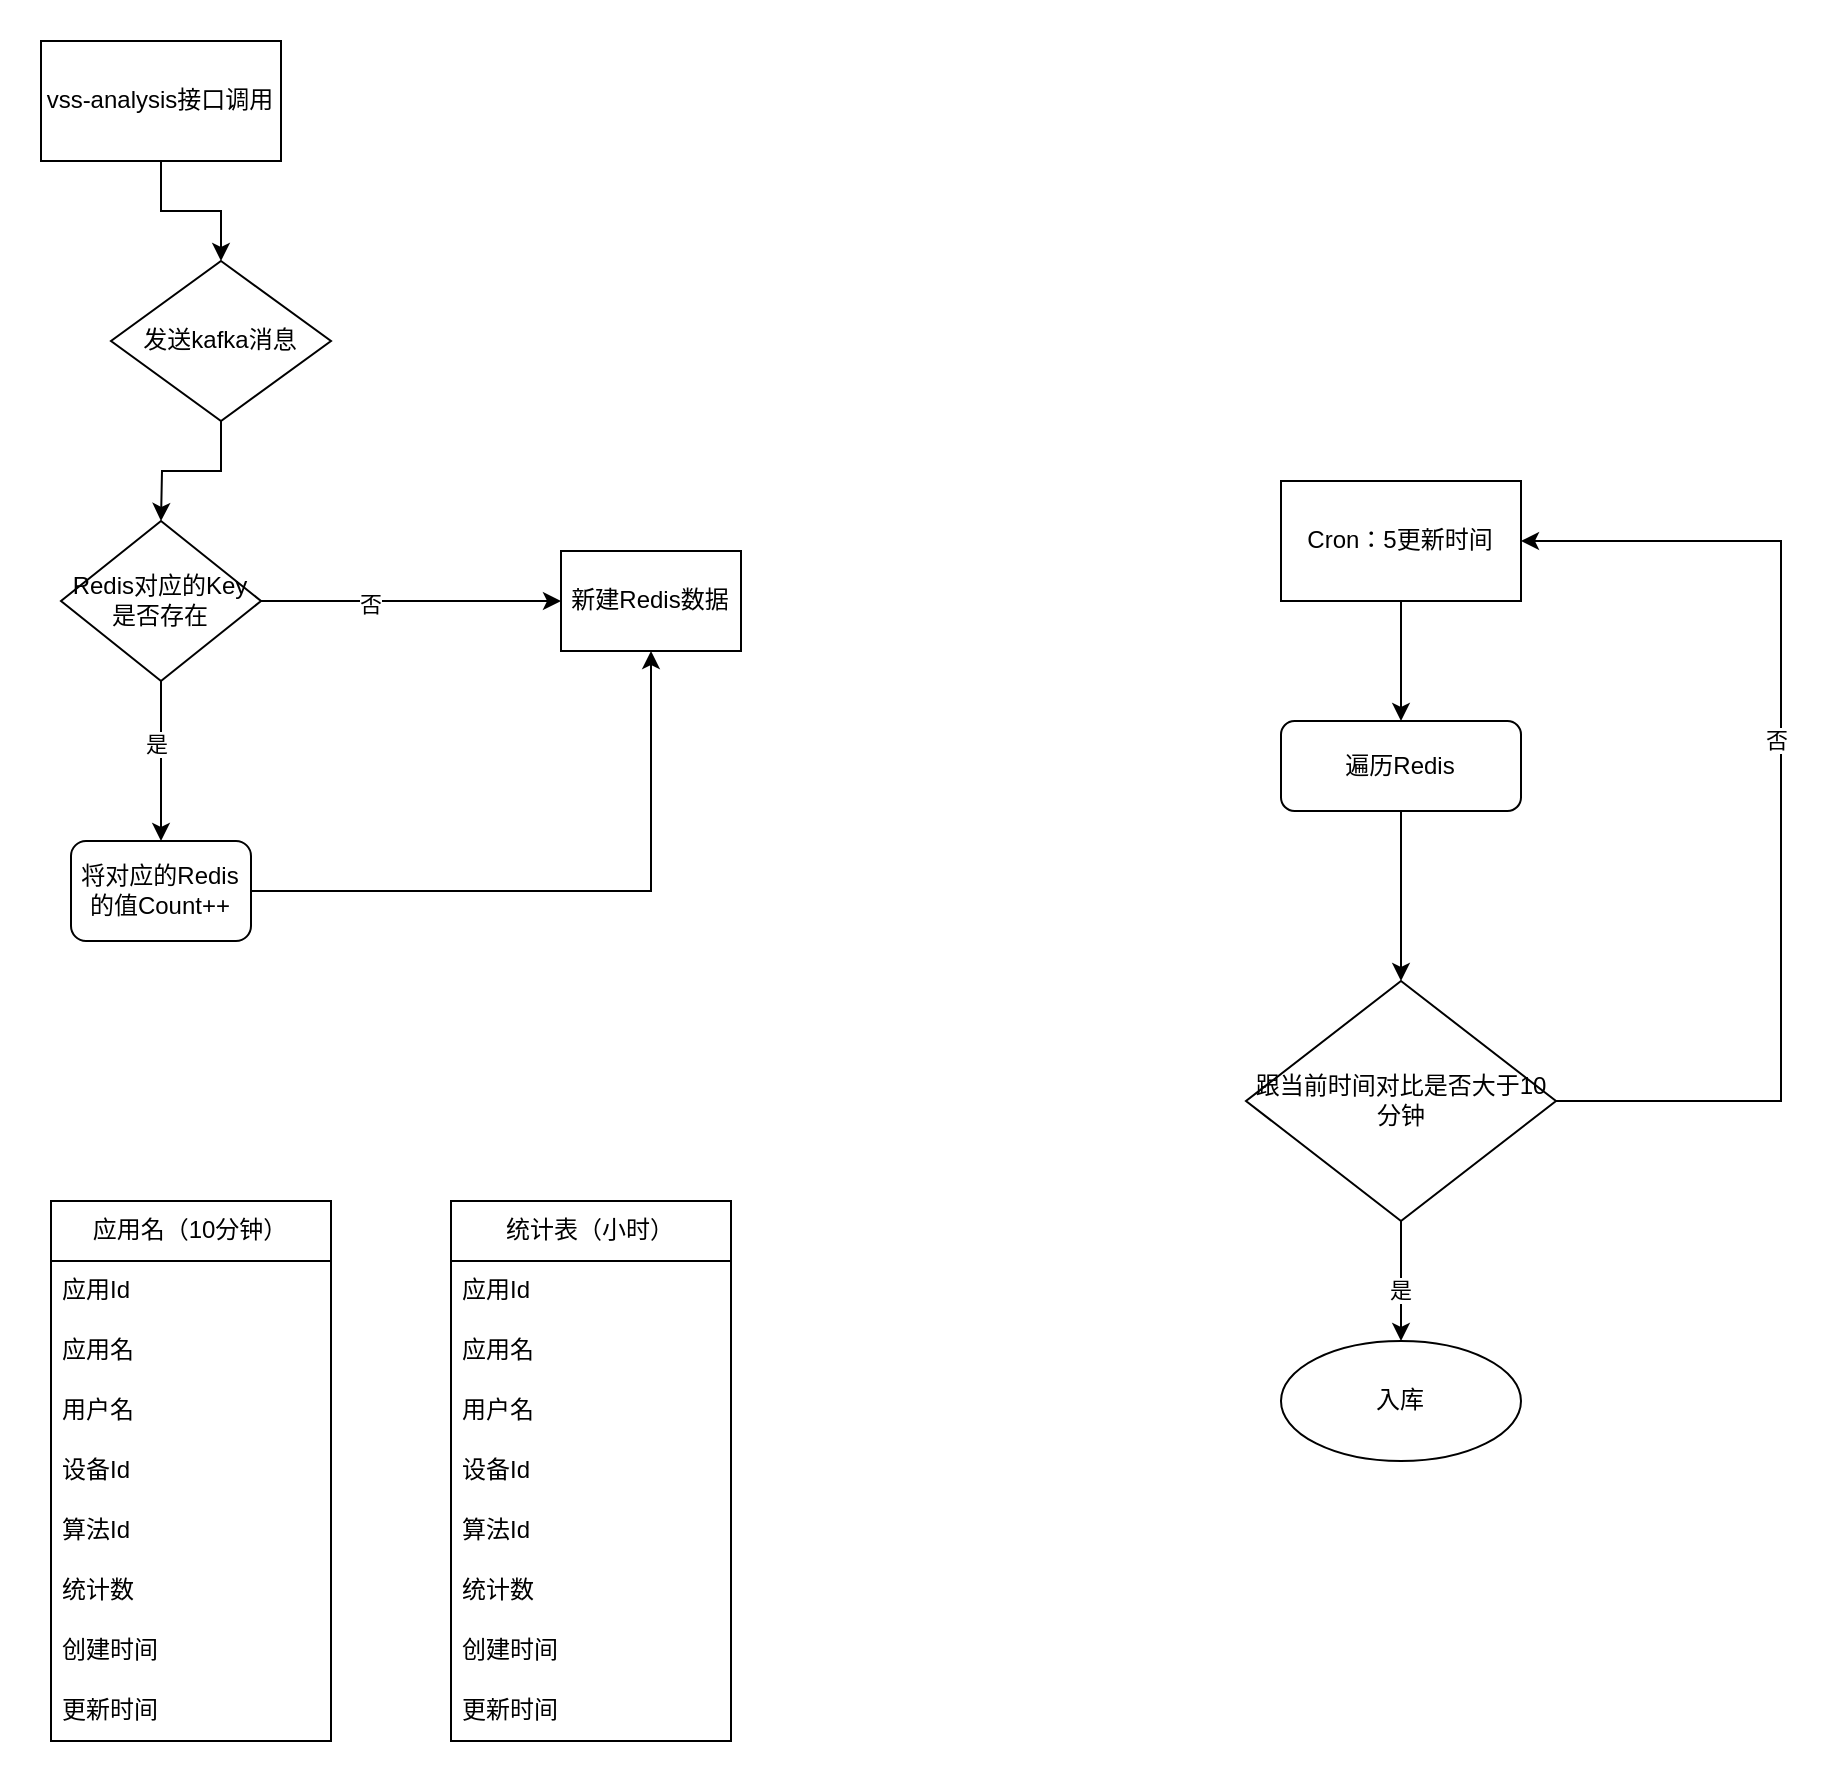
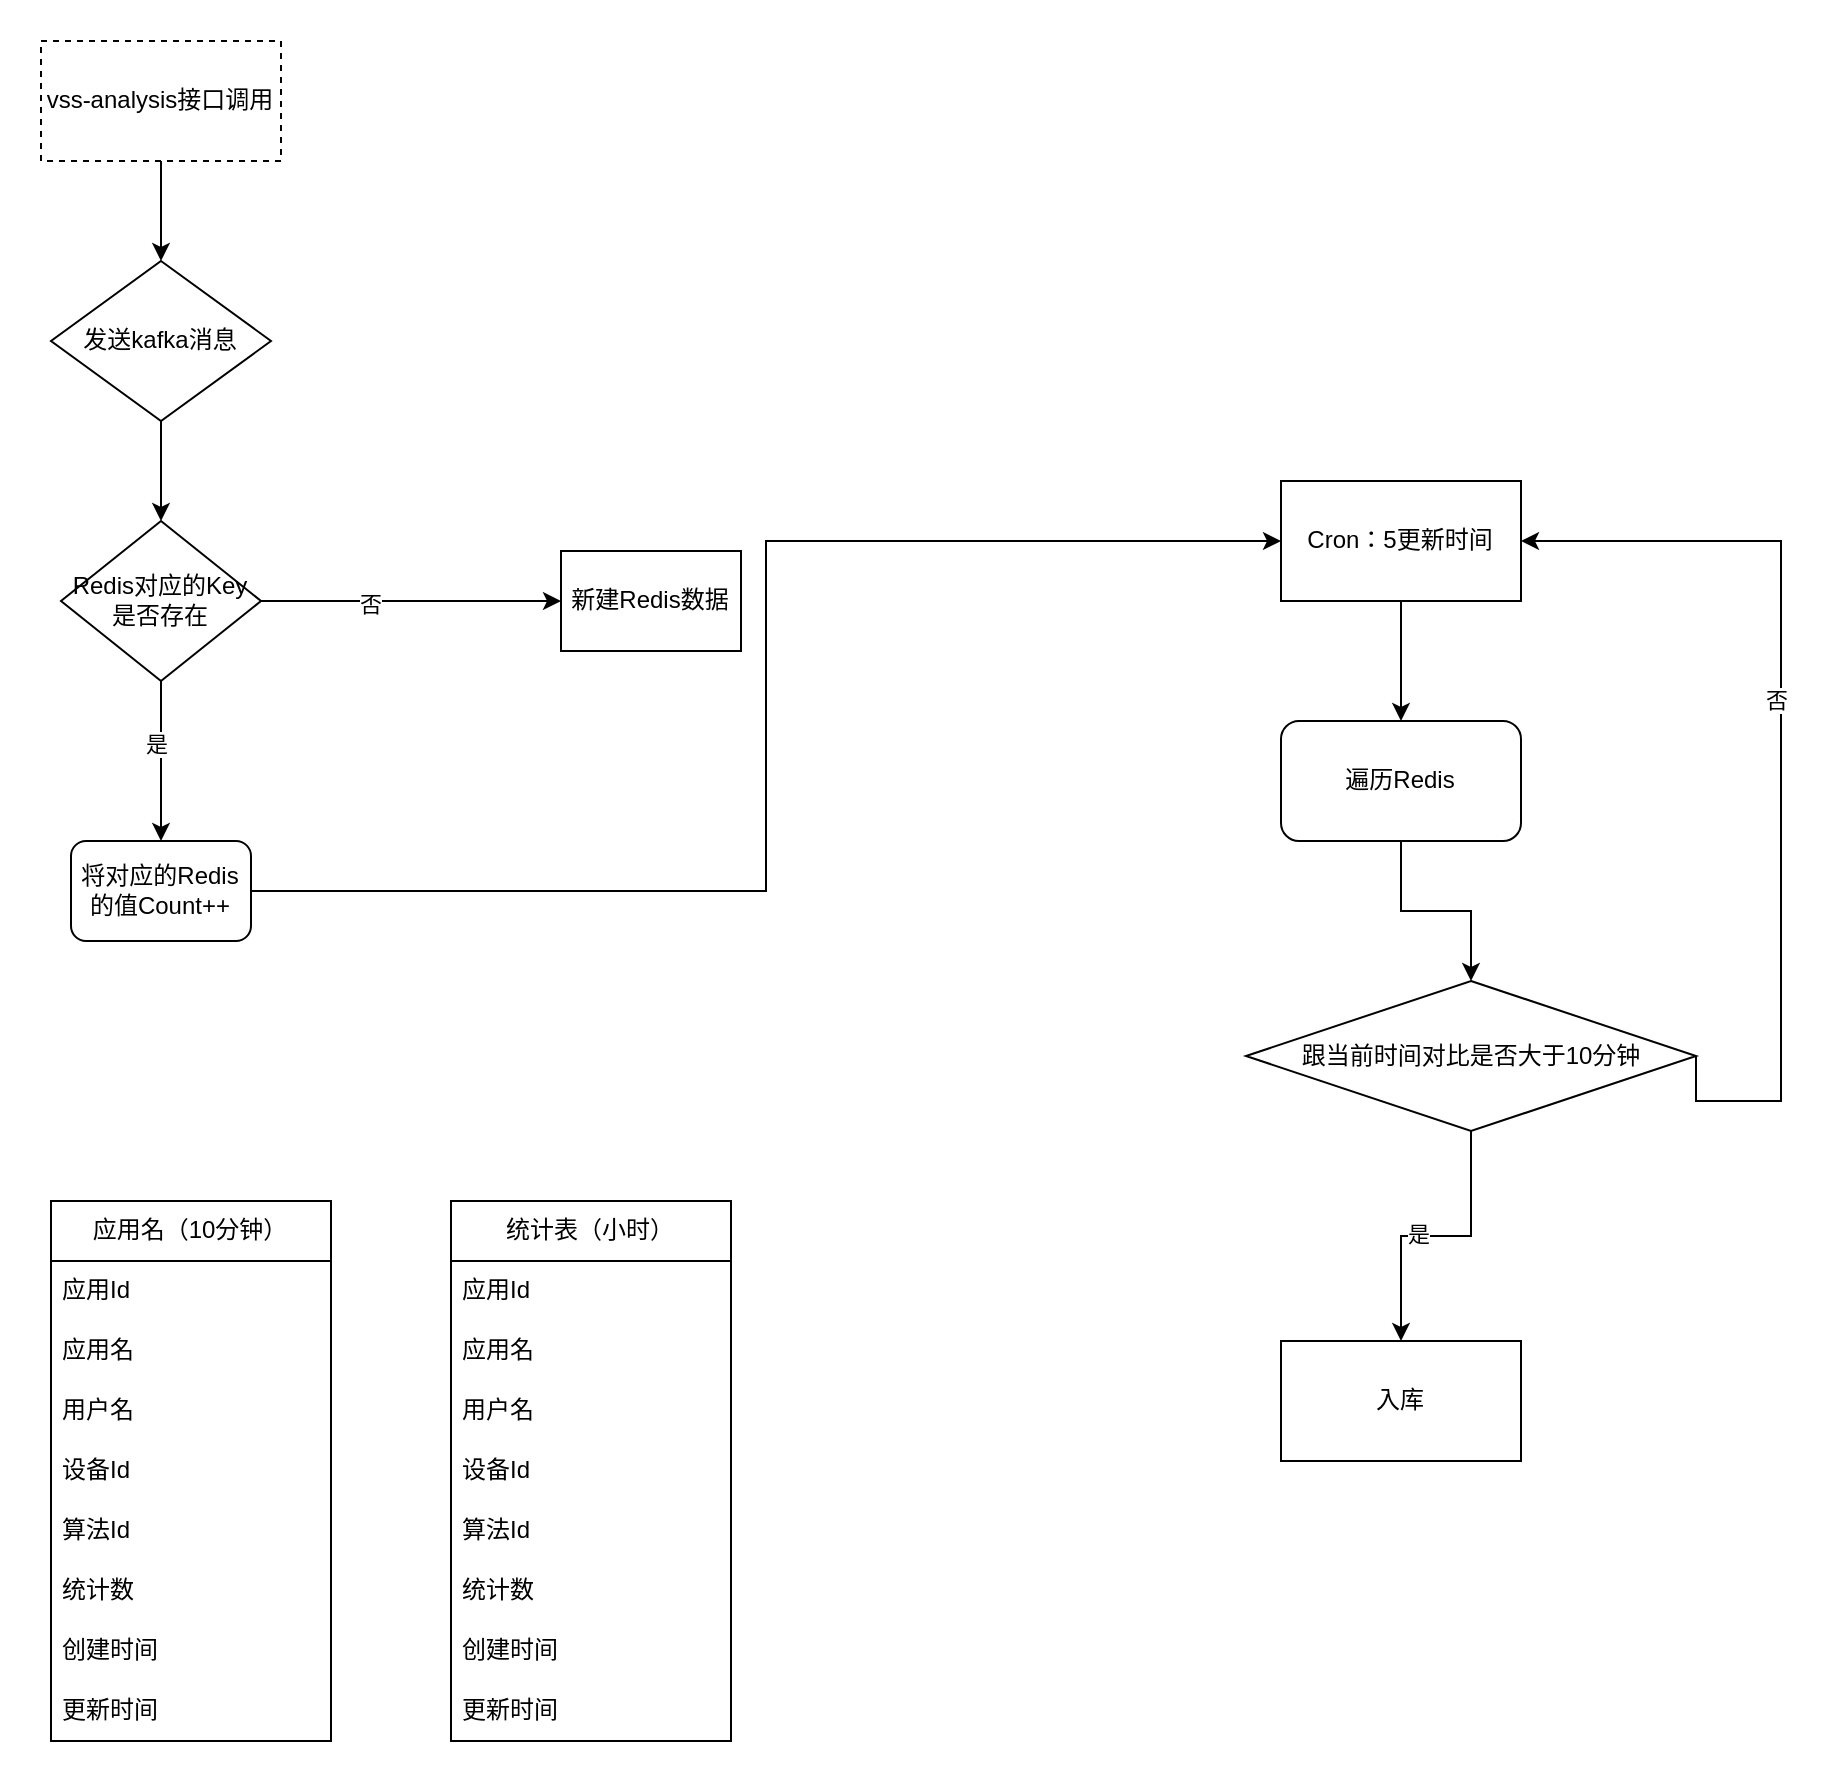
(161, 101) -> (161, 101)
(221, 341) -> (161, 341)
(1401, 766) -> (1401, 781)
(651, 779) -> (783, 541)
(1401, 1101) -> (1471, 1056)
(1401, 1401) -> (1401, 1401)
